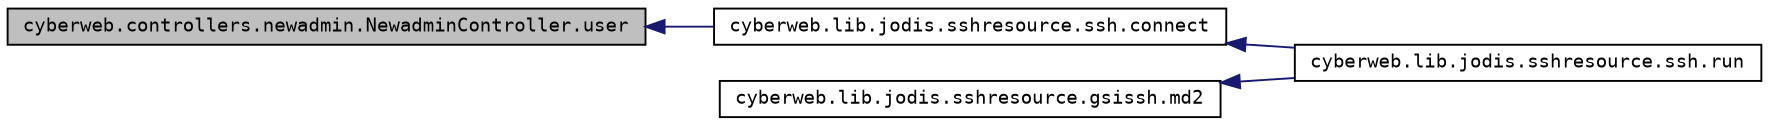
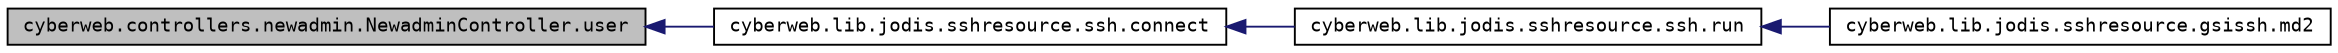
(1267, 80) -> (1805, 27)
